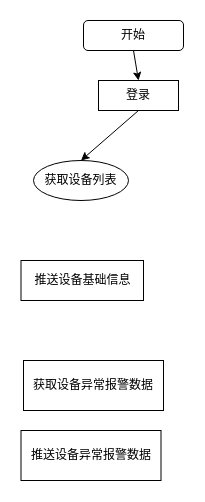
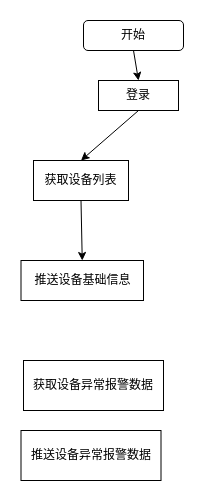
(81, 181) -> (81, 181)
none -> (82, 227)
